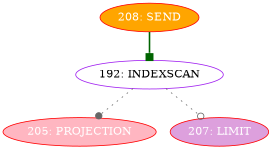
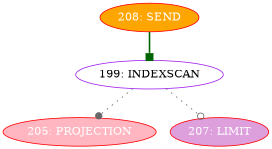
(150, 75) -> (150, 75)
